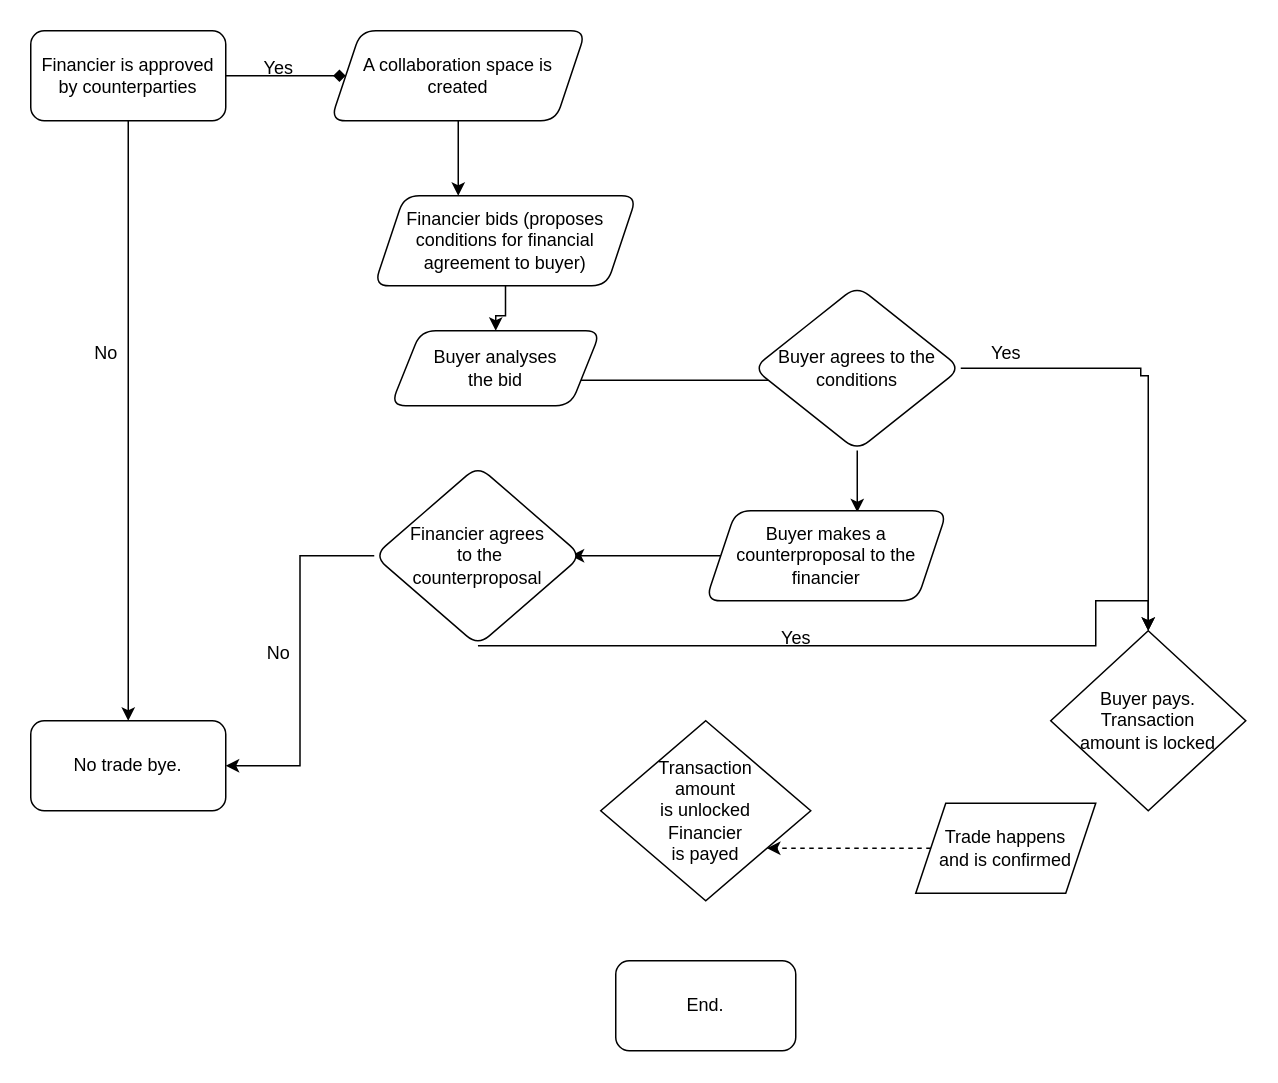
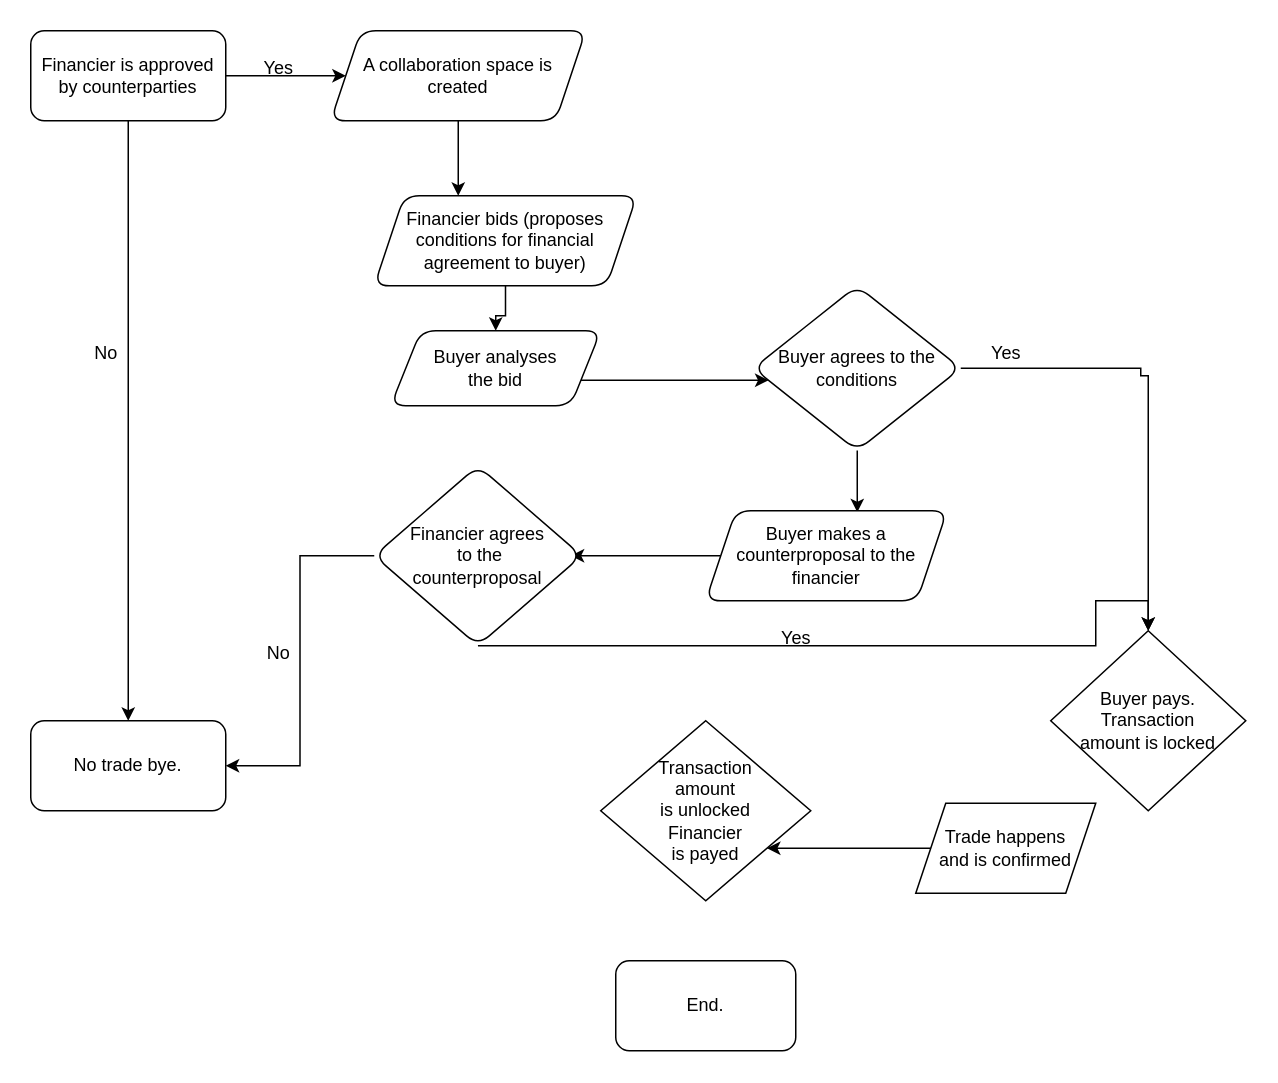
(333, 76) -> (334, 76)
(761, 380) -> (757, 380)
(852, 848) -> (852, 848)
